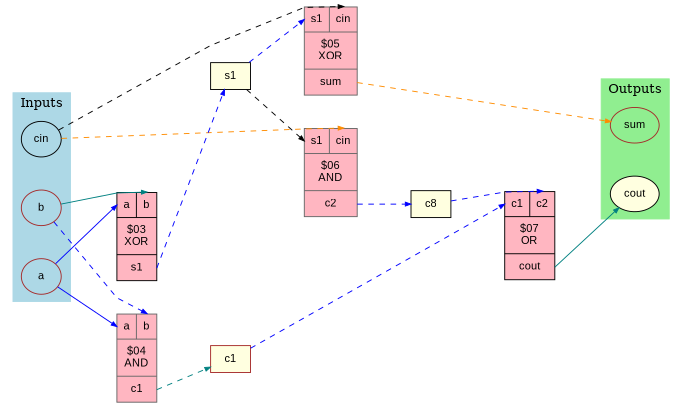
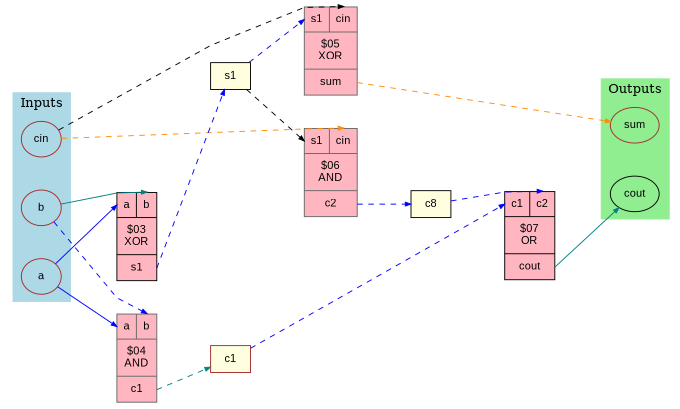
(41, 139) -> (41, 139)
(635, 194) -> (635, 194)
